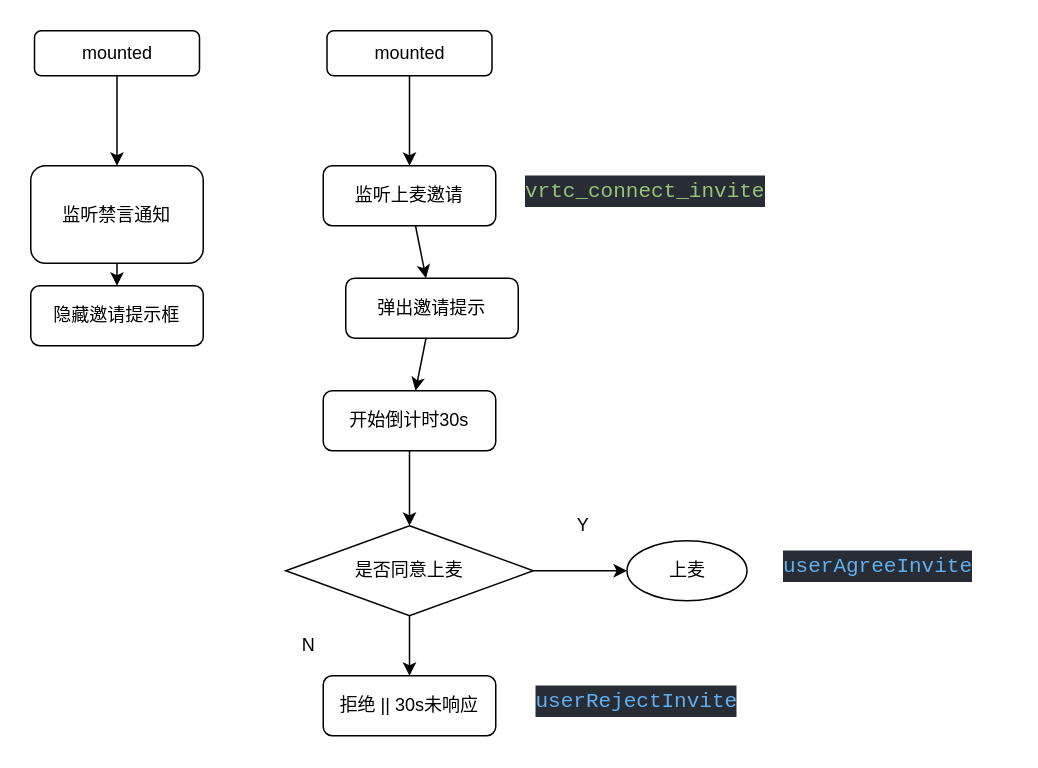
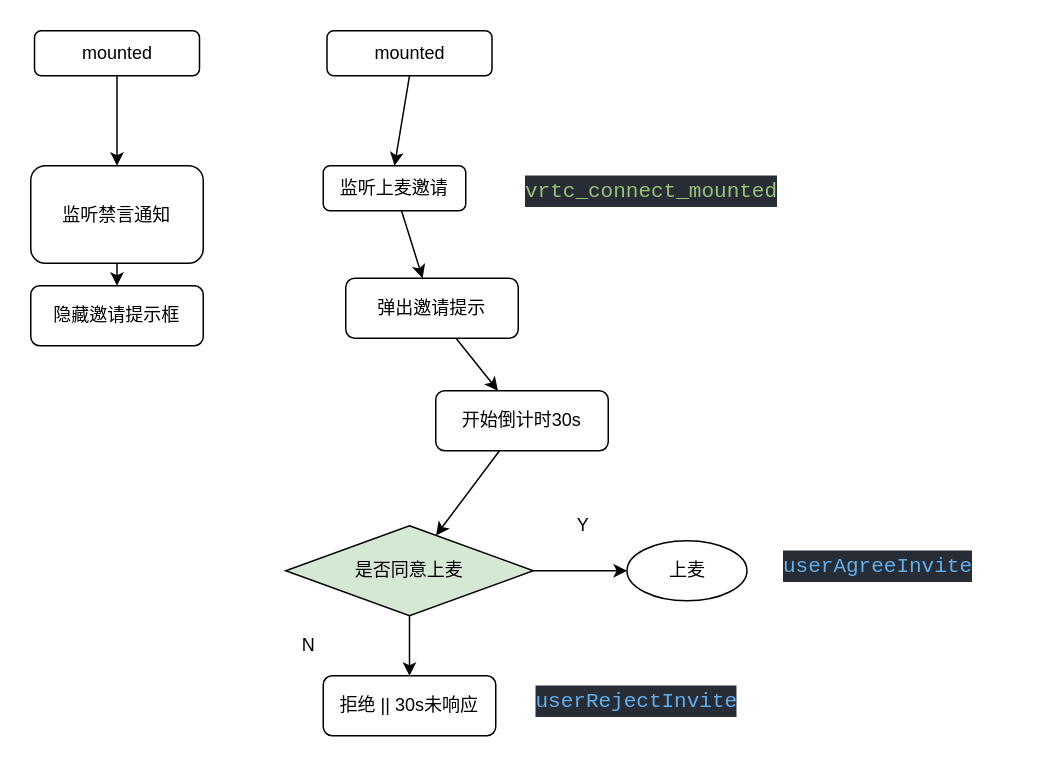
(617, 187) -> (627, 187)
(410, 196) -> (395, 188)
(410, 421) -> (522, 421)
(410, 571) -> (410, 571)
